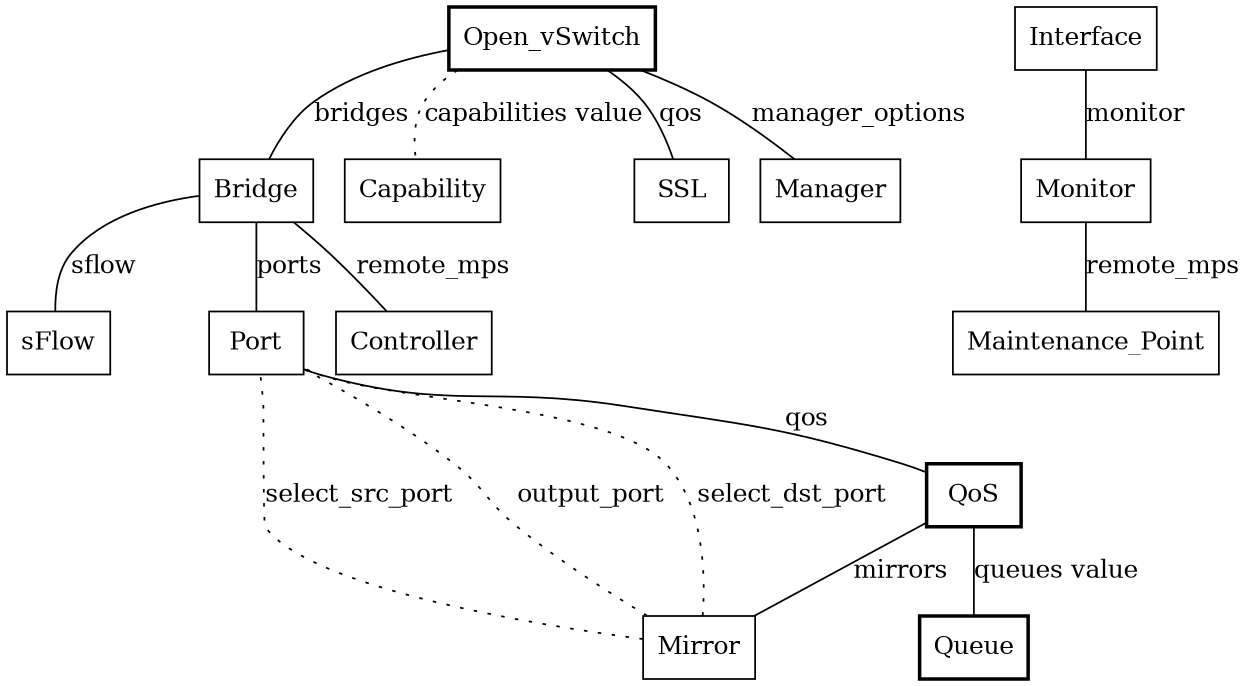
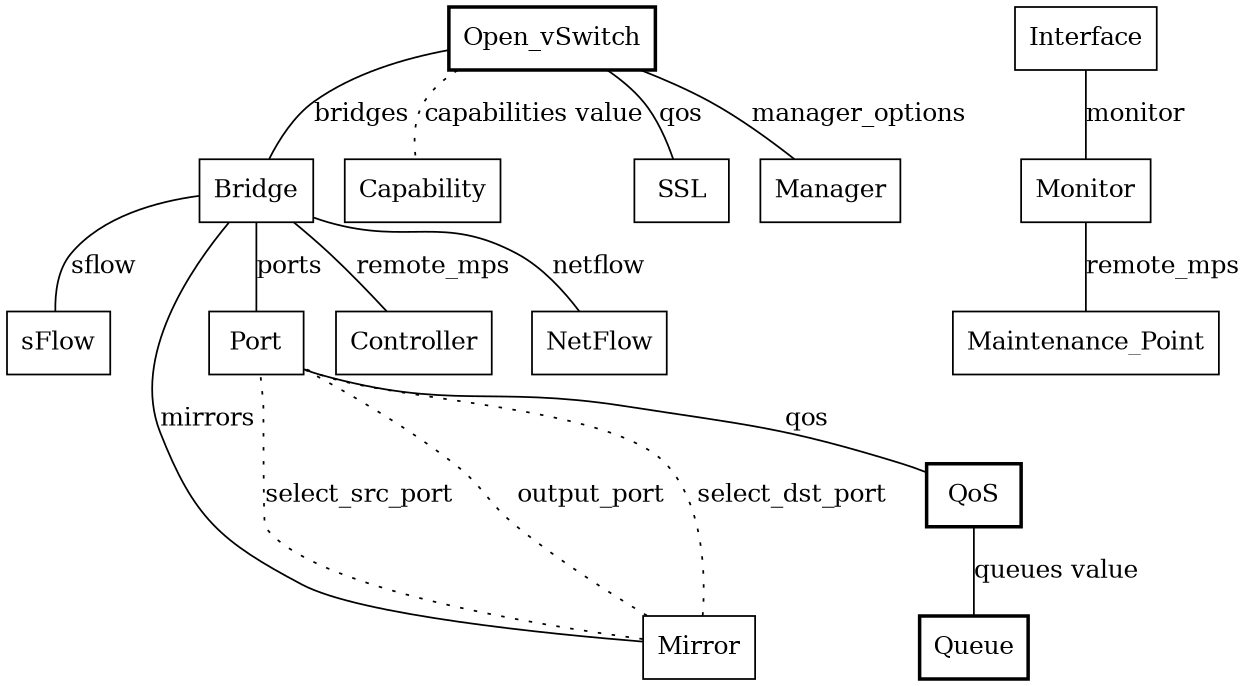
none -> (599, 343)
(840, 569) -> (259, 560)
